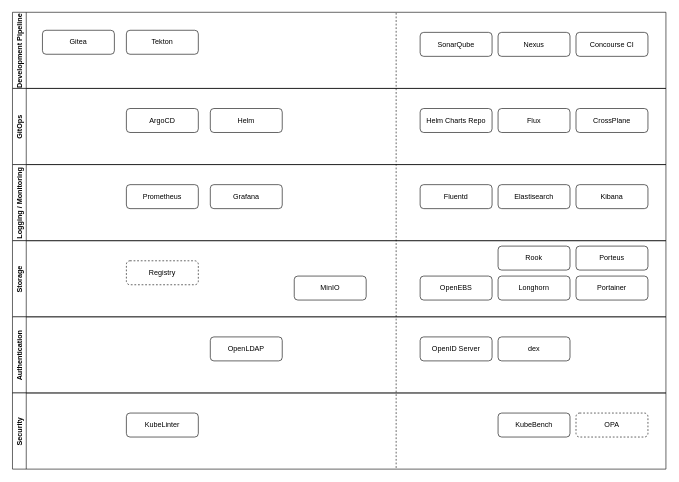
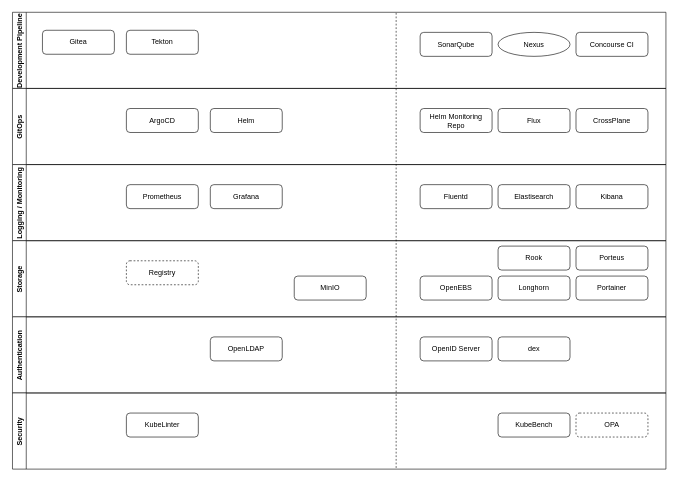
(534, 44) -> (534, 44)
(456, 121) -> (456, 121)
